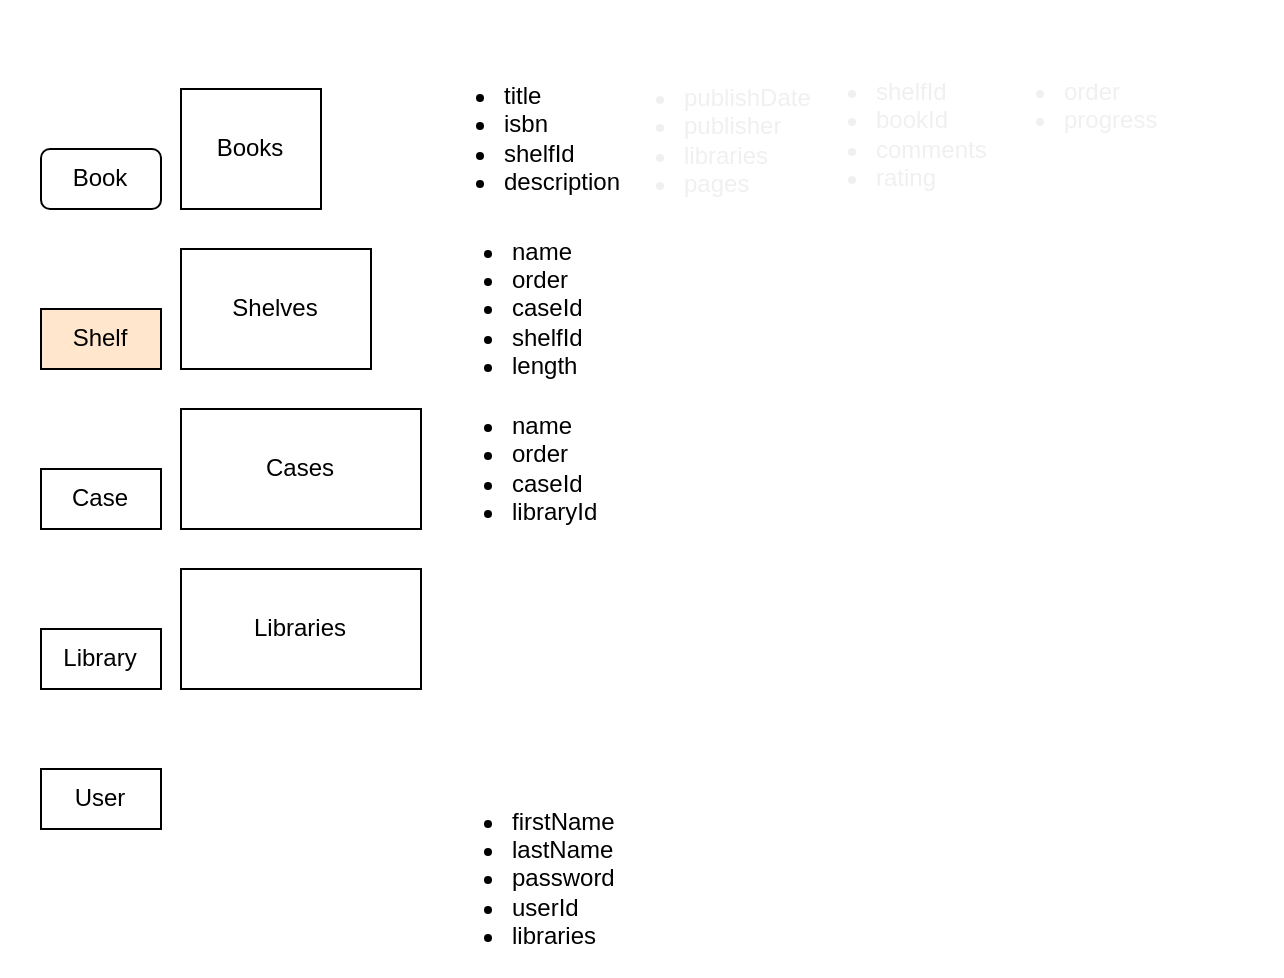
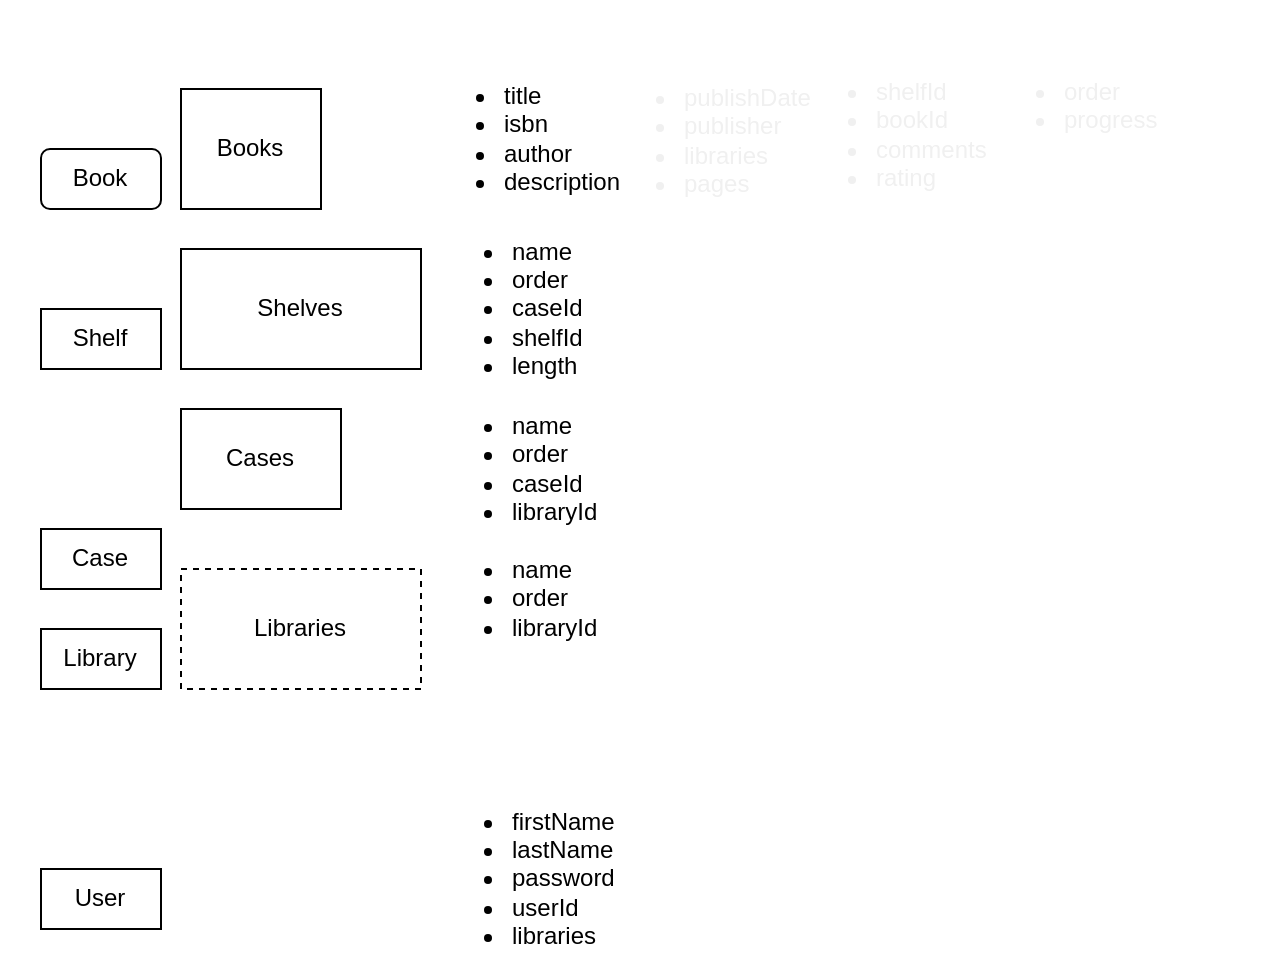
(493, 139) -> (493, 139)
(276, 309) -> (301, 309)
(101, 339) -> (101, 339)
(301, 469) -> (261, 459)
(101, 499) -> (101, 559)
none -> (619, 599)
(301, 629) -> (301, 629)
(101, 799) -> (101, 899)
